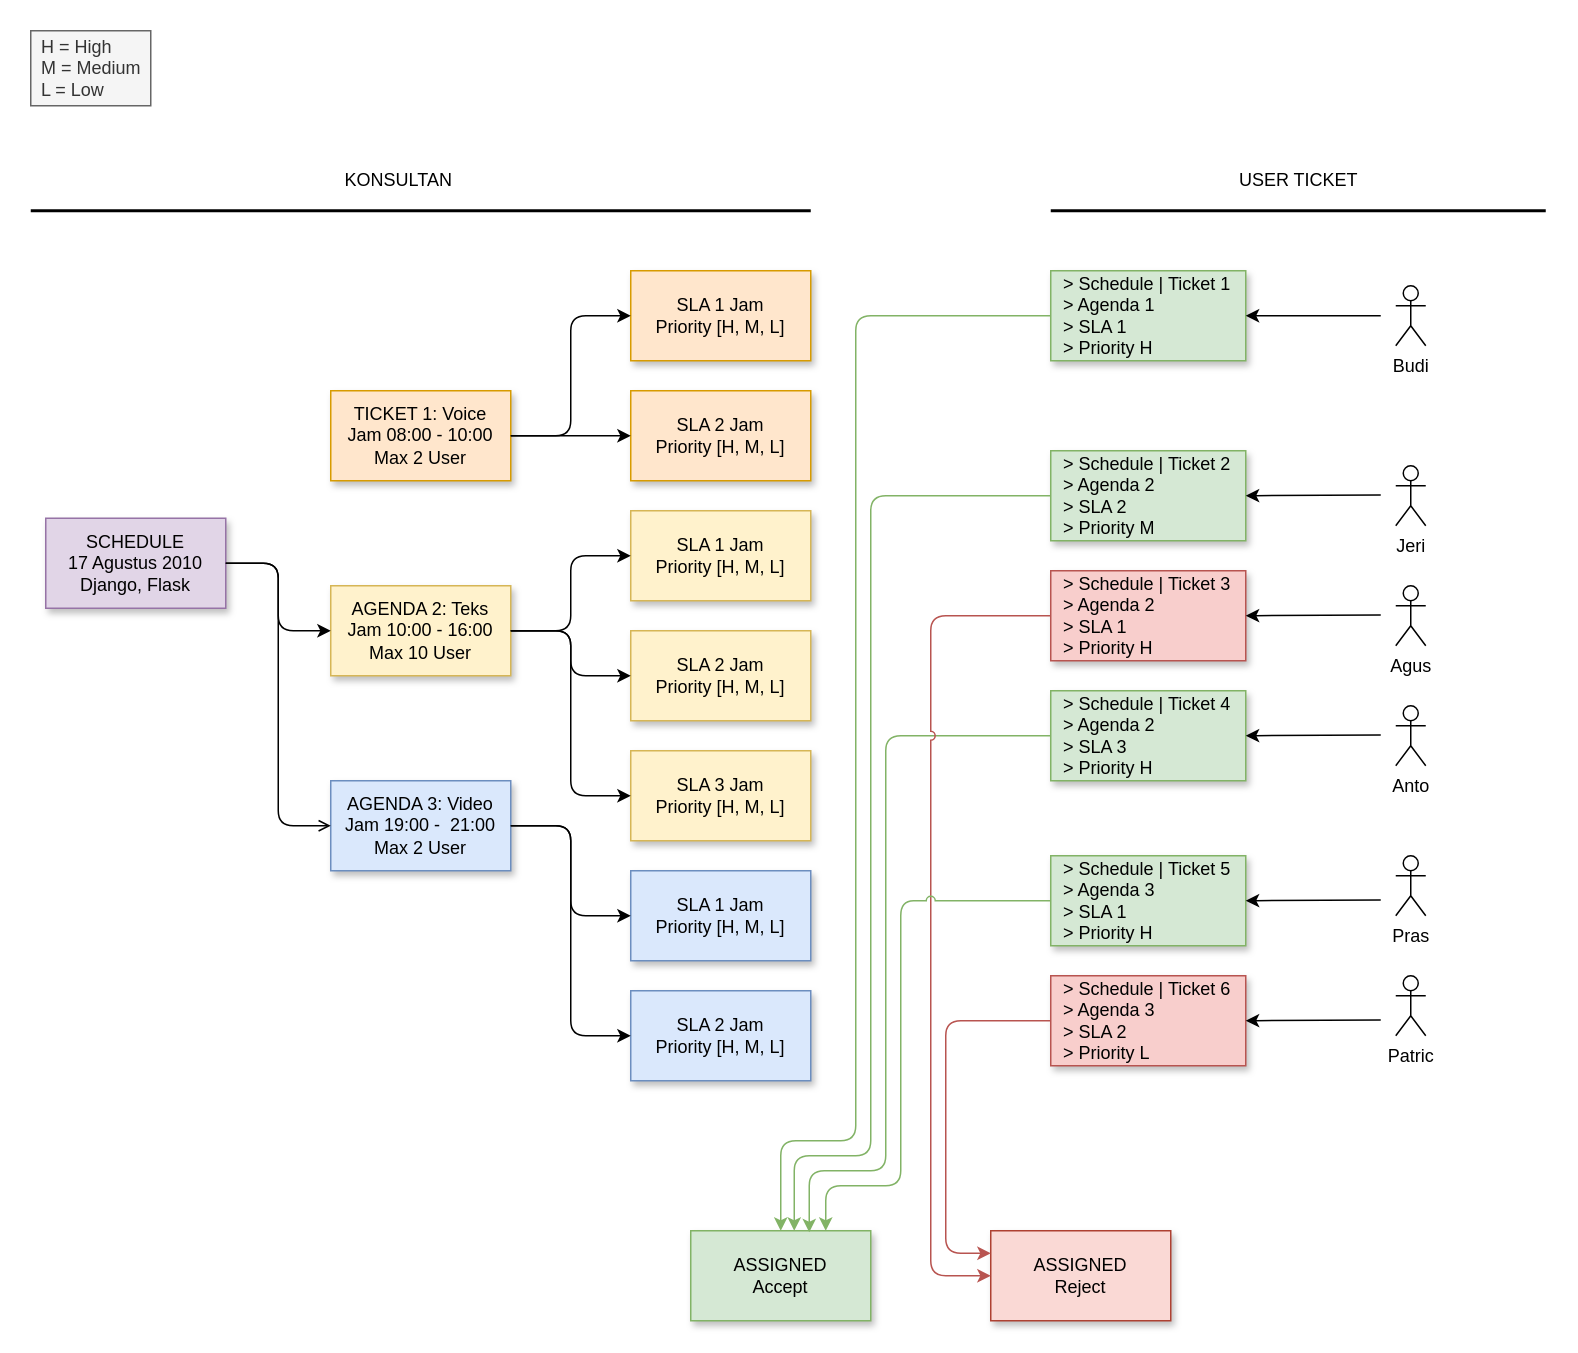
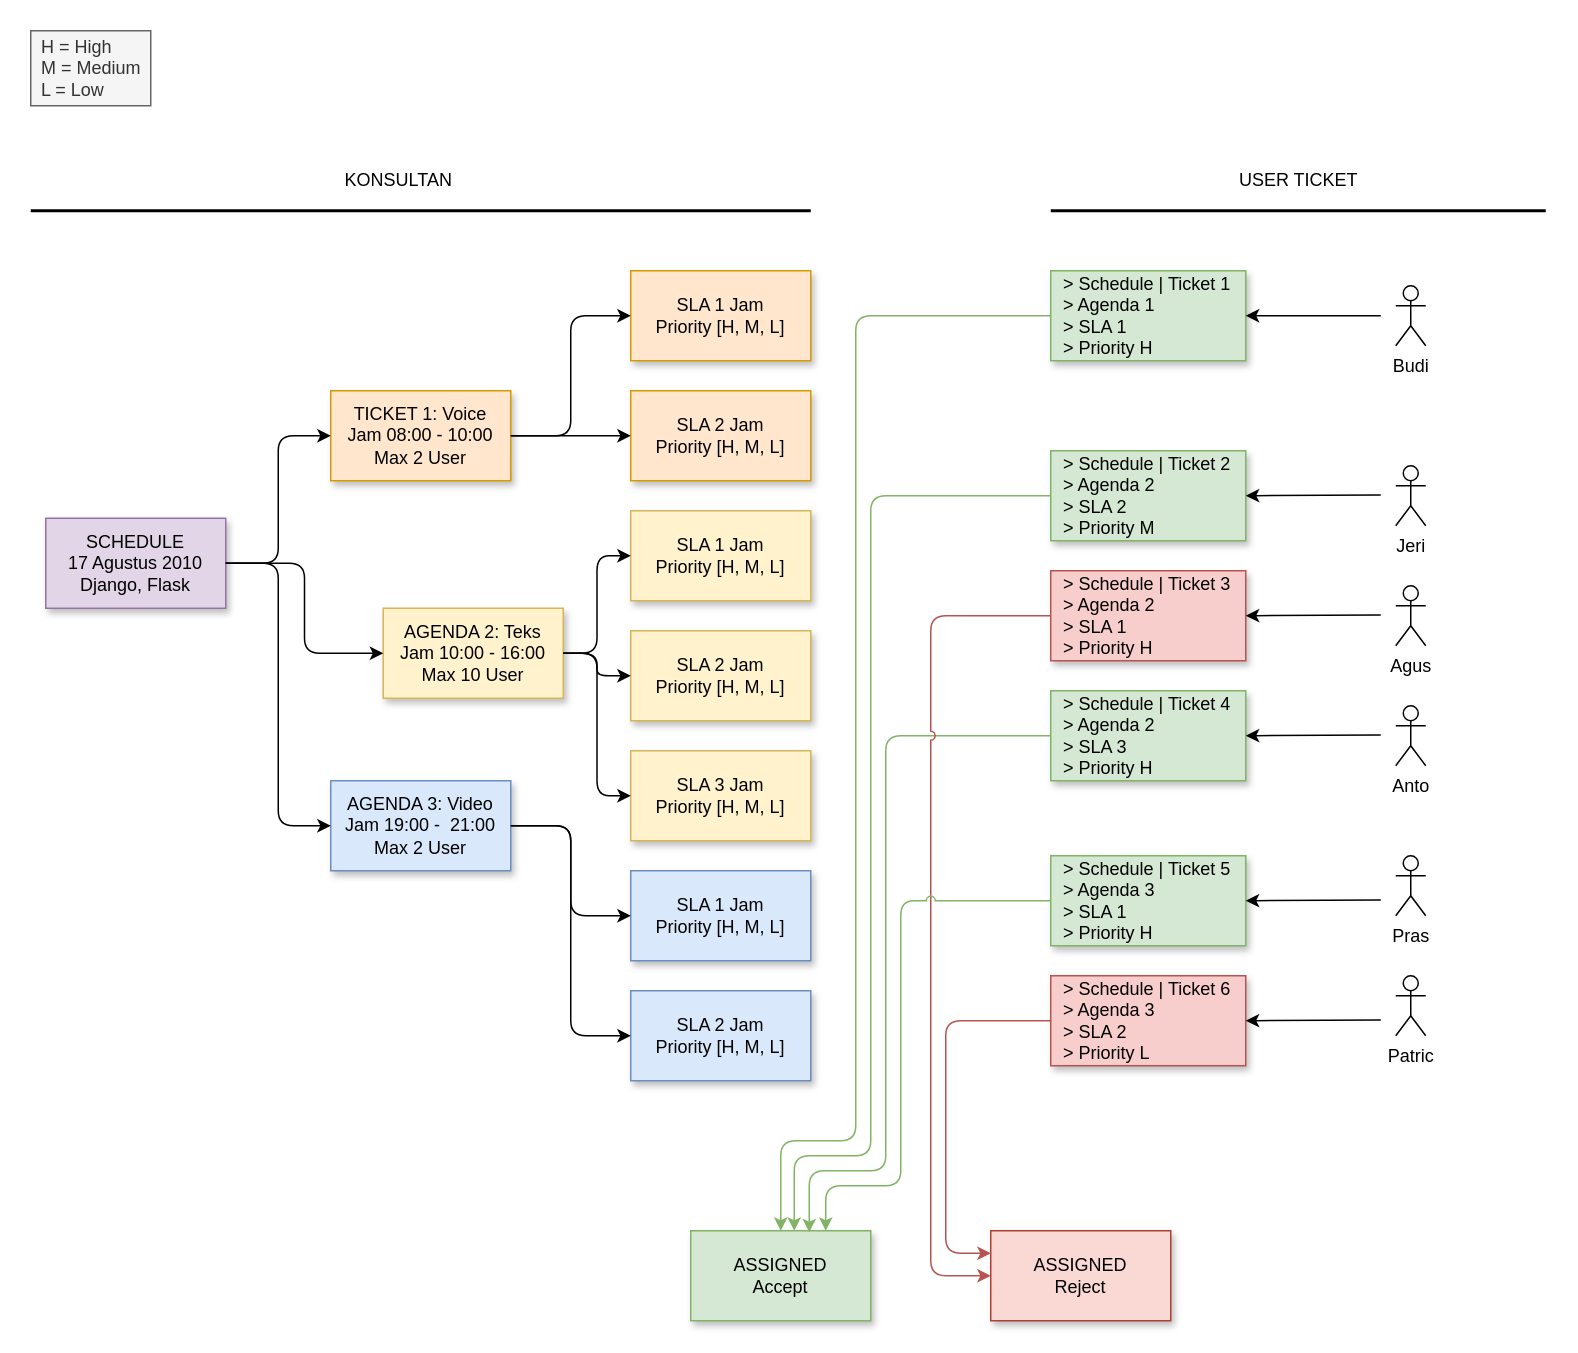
none -> (278, 483)
(421, 631) -> (473, 653)
(321, 826) -> (319, 826)
